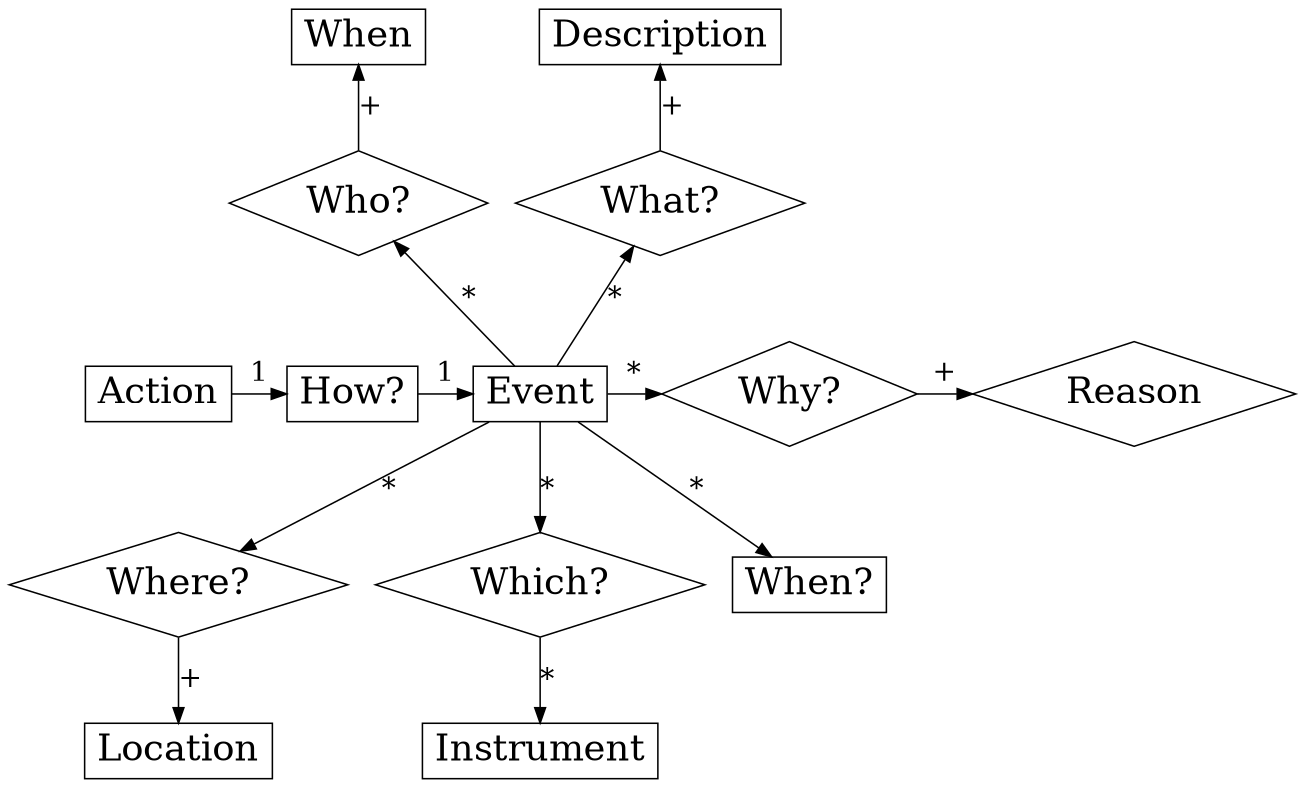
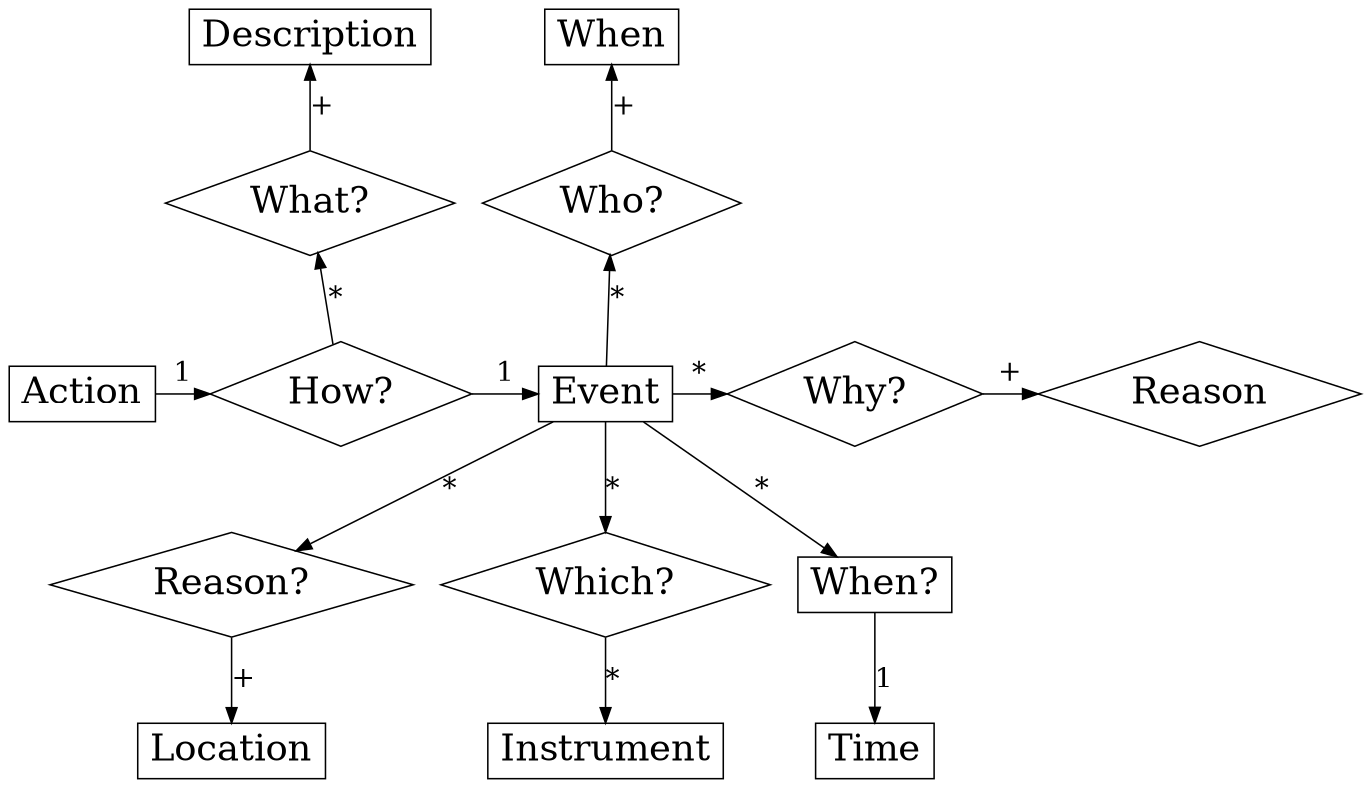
(591, 313) -> (327, 306)
(352, 394) -> (341, 394)
(179, 585) -> (232, 585)
none -> (875, 751)
